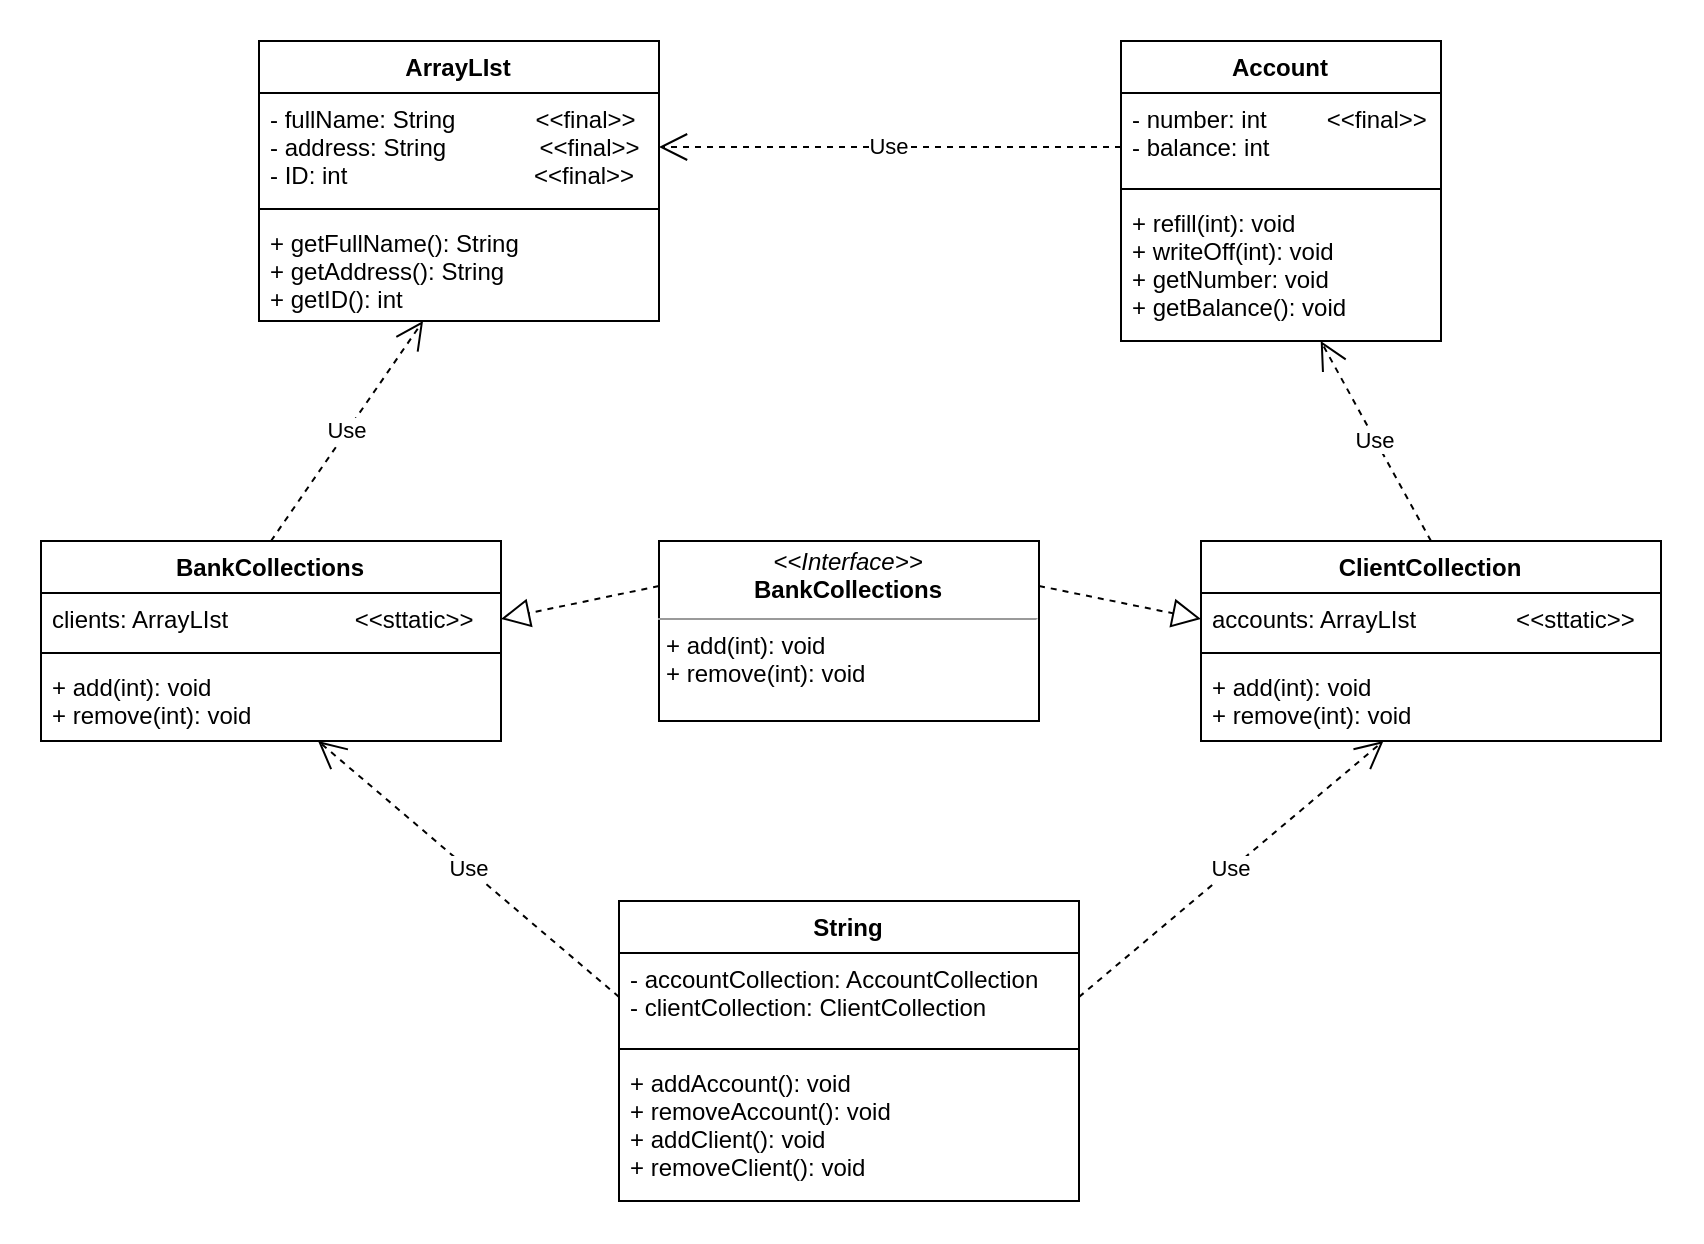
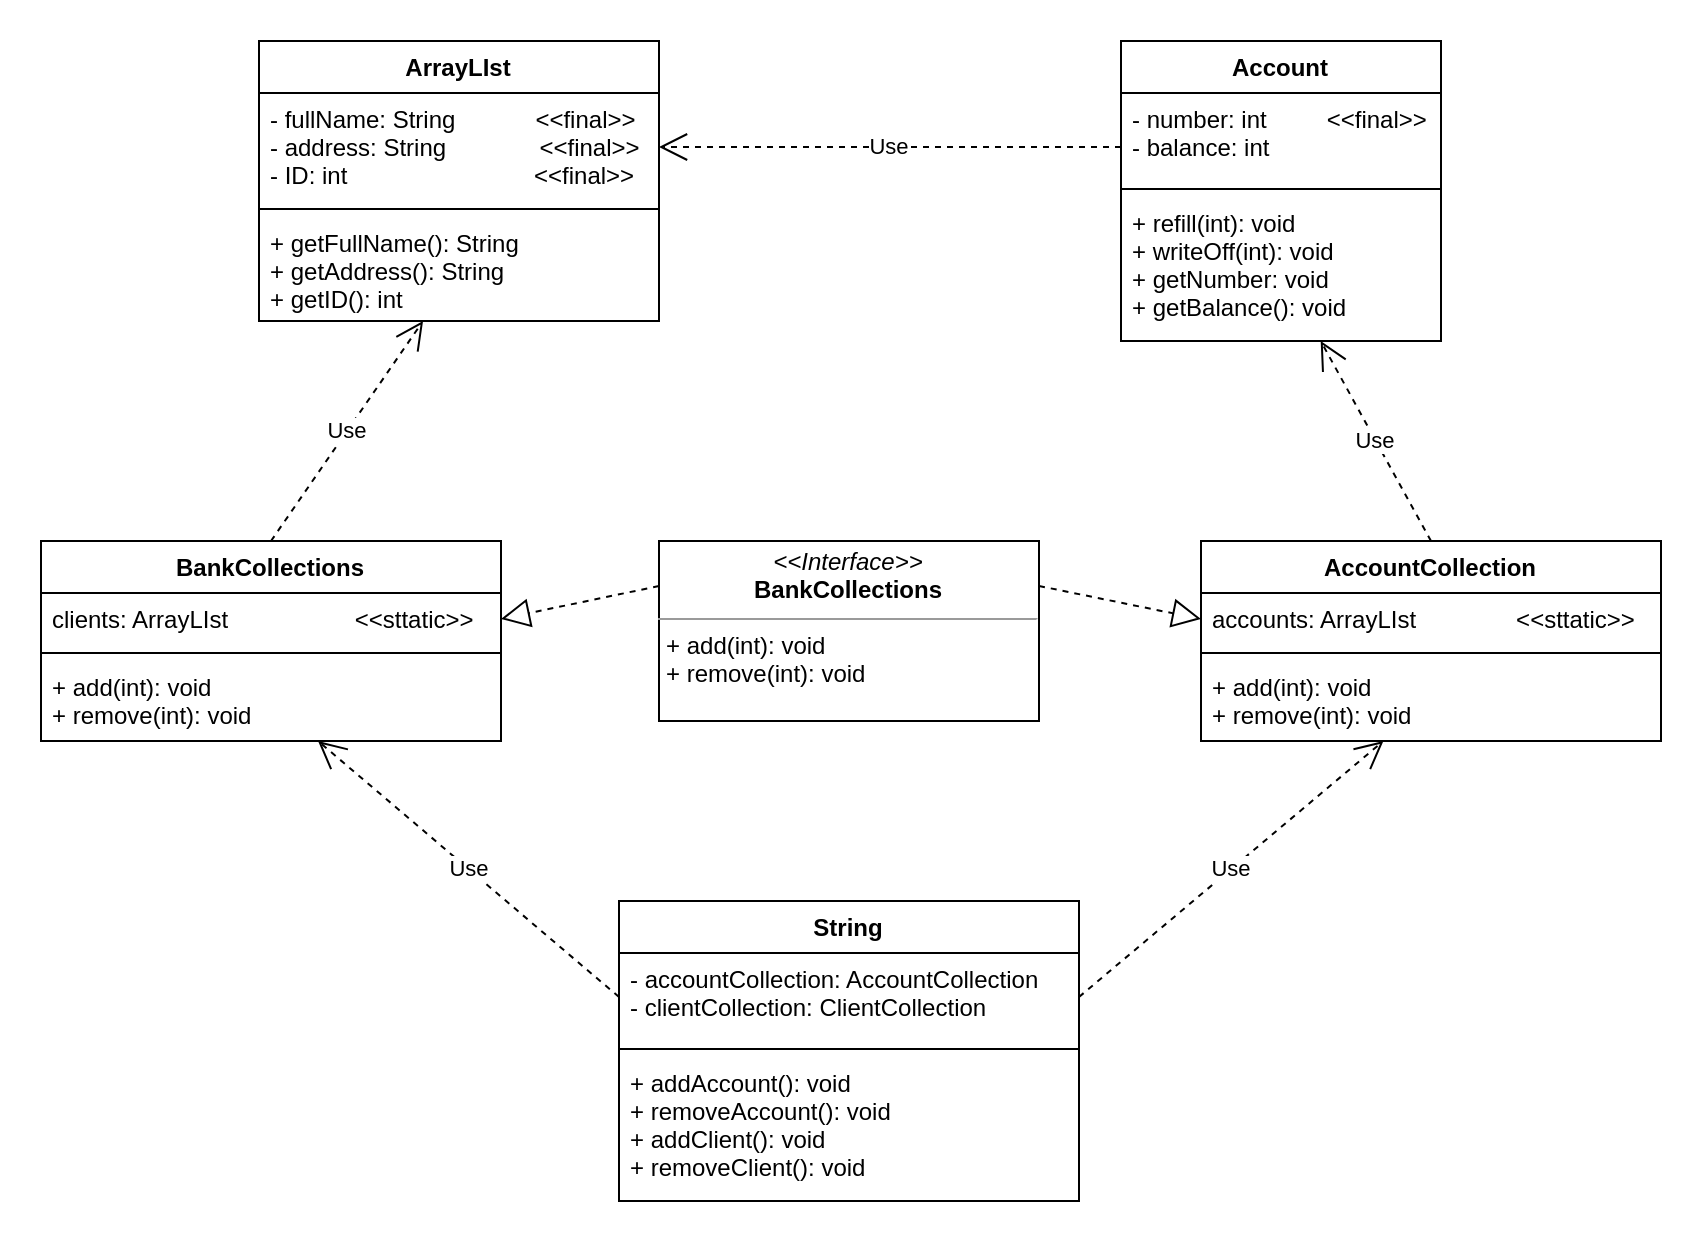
(1430, 568) -> (1430, 568)
